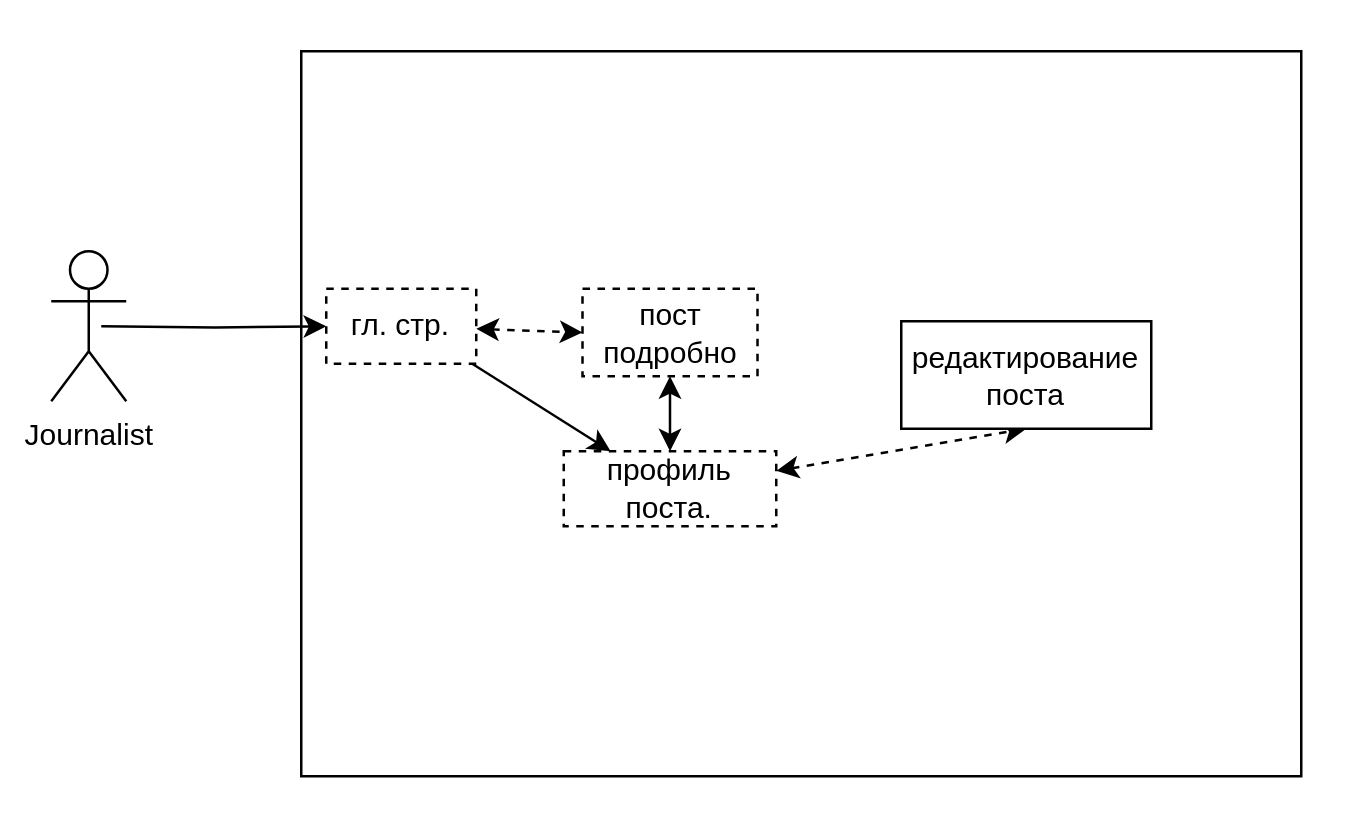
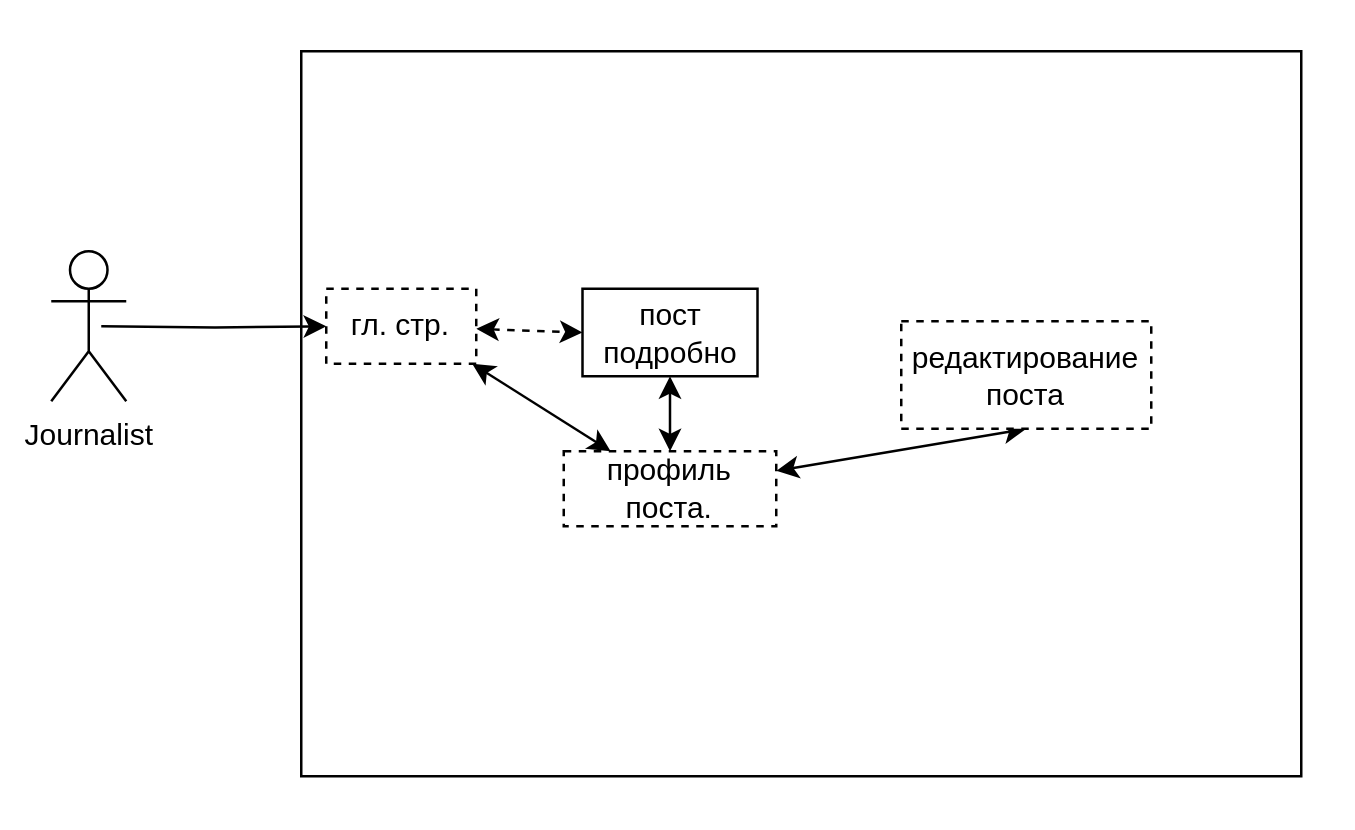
(670, 333) -> (670, 333)
(482, 370) -> (487, 373)
(1026, 375) -> (1026, 375)
(903, 450) -> (903, 450)
